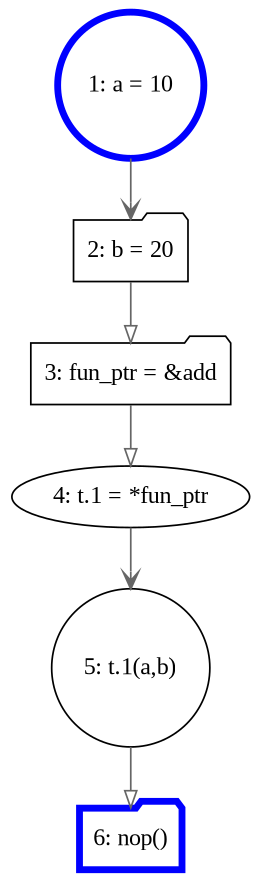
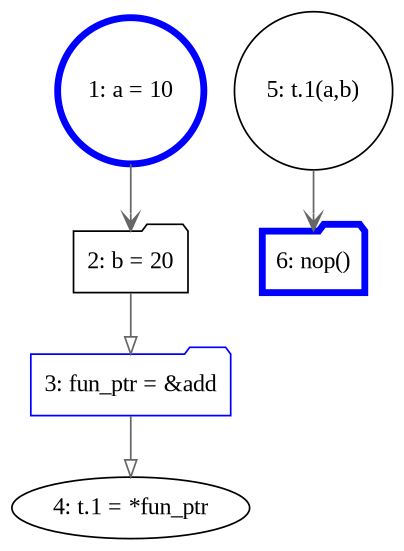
(131, 374) -> (131, 385)
(131, 550) -> none
(131, 769) -> (314, 192)
